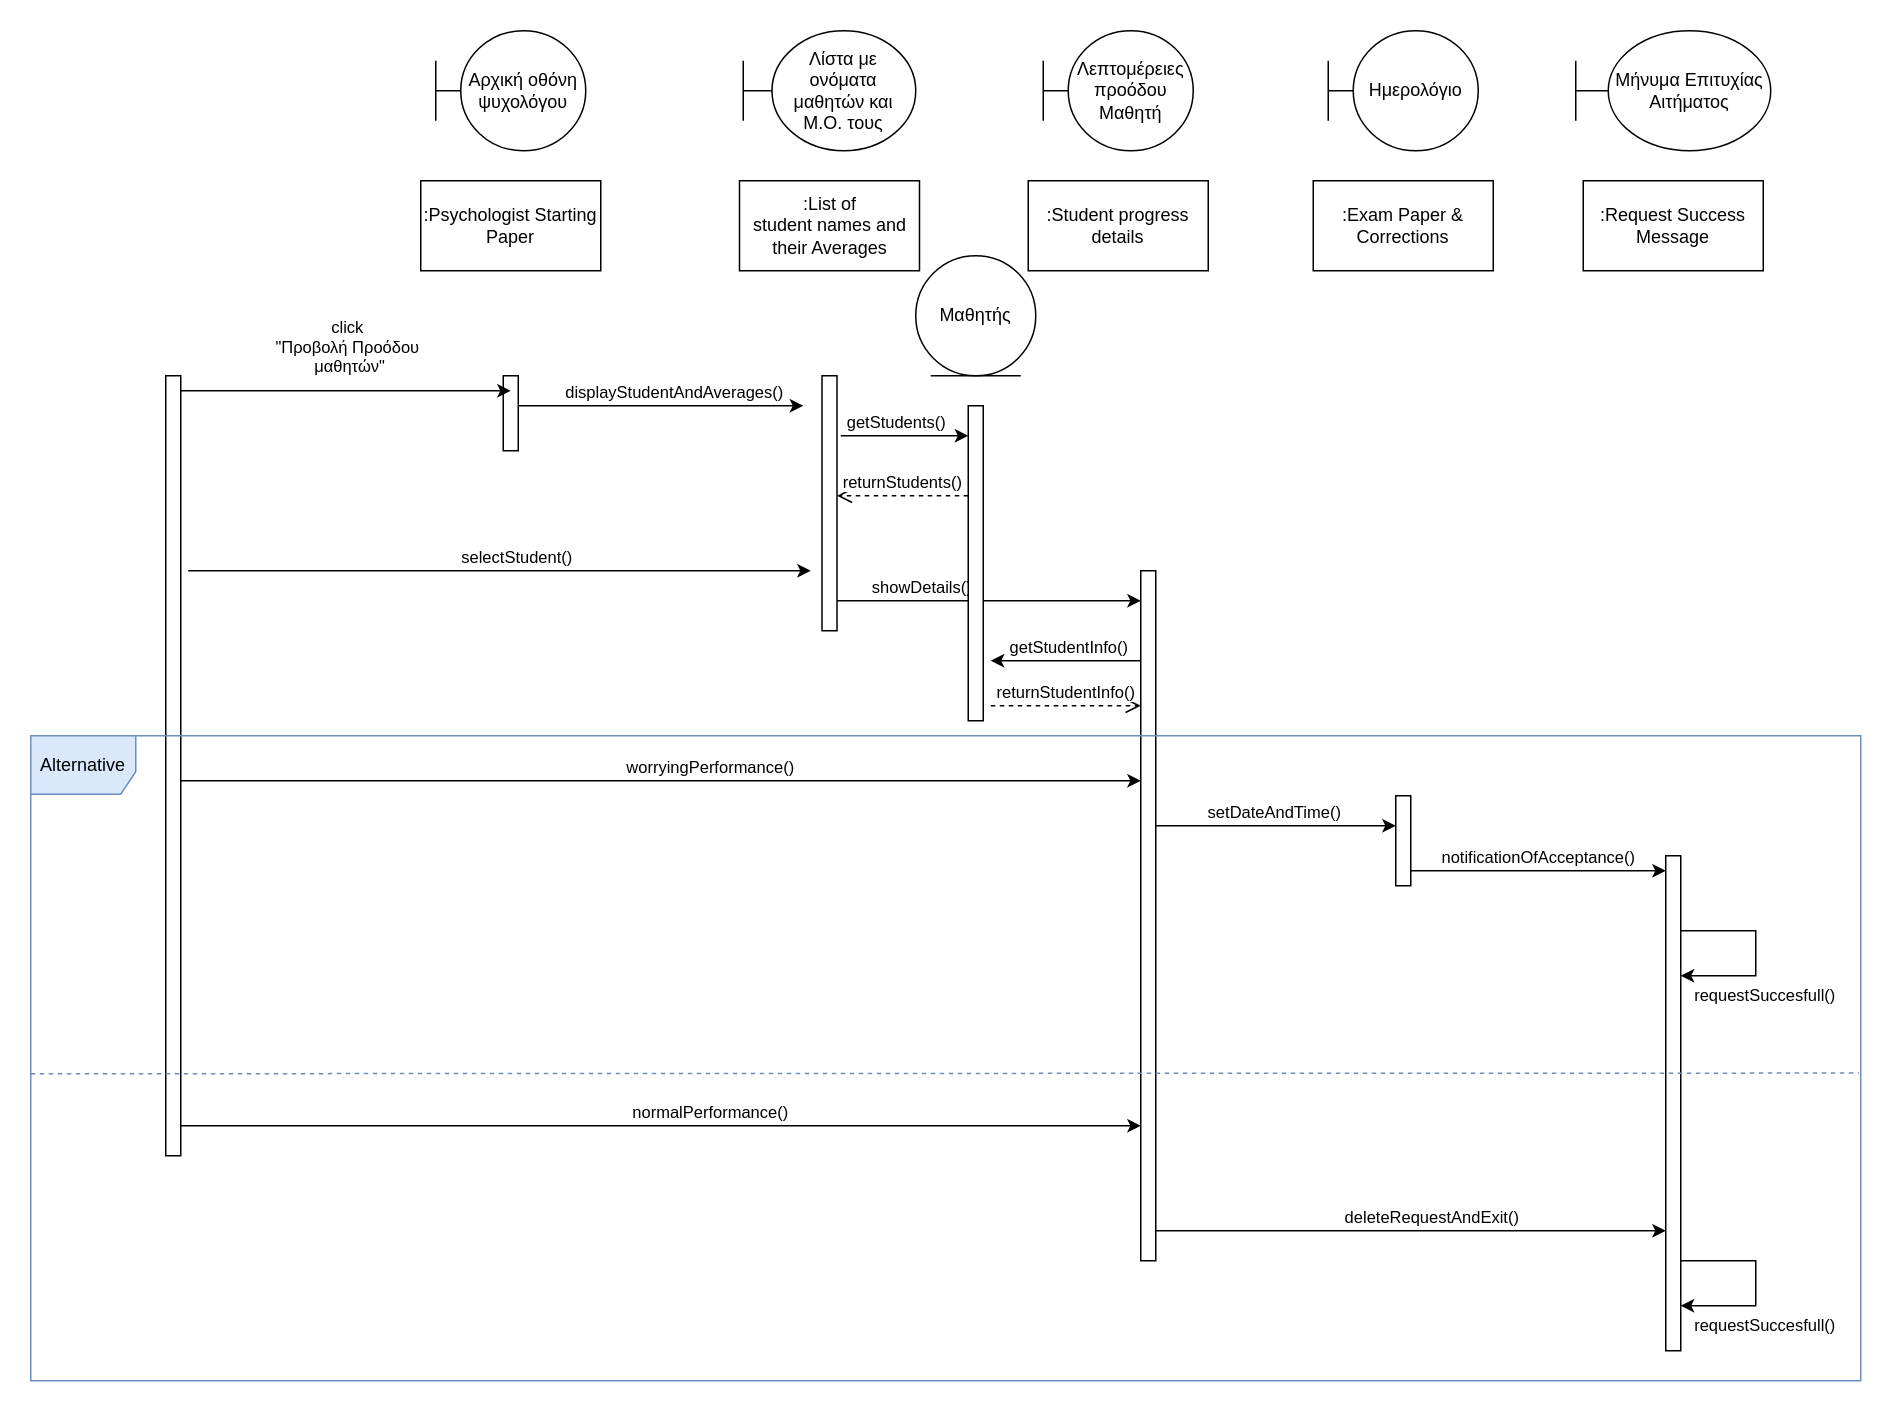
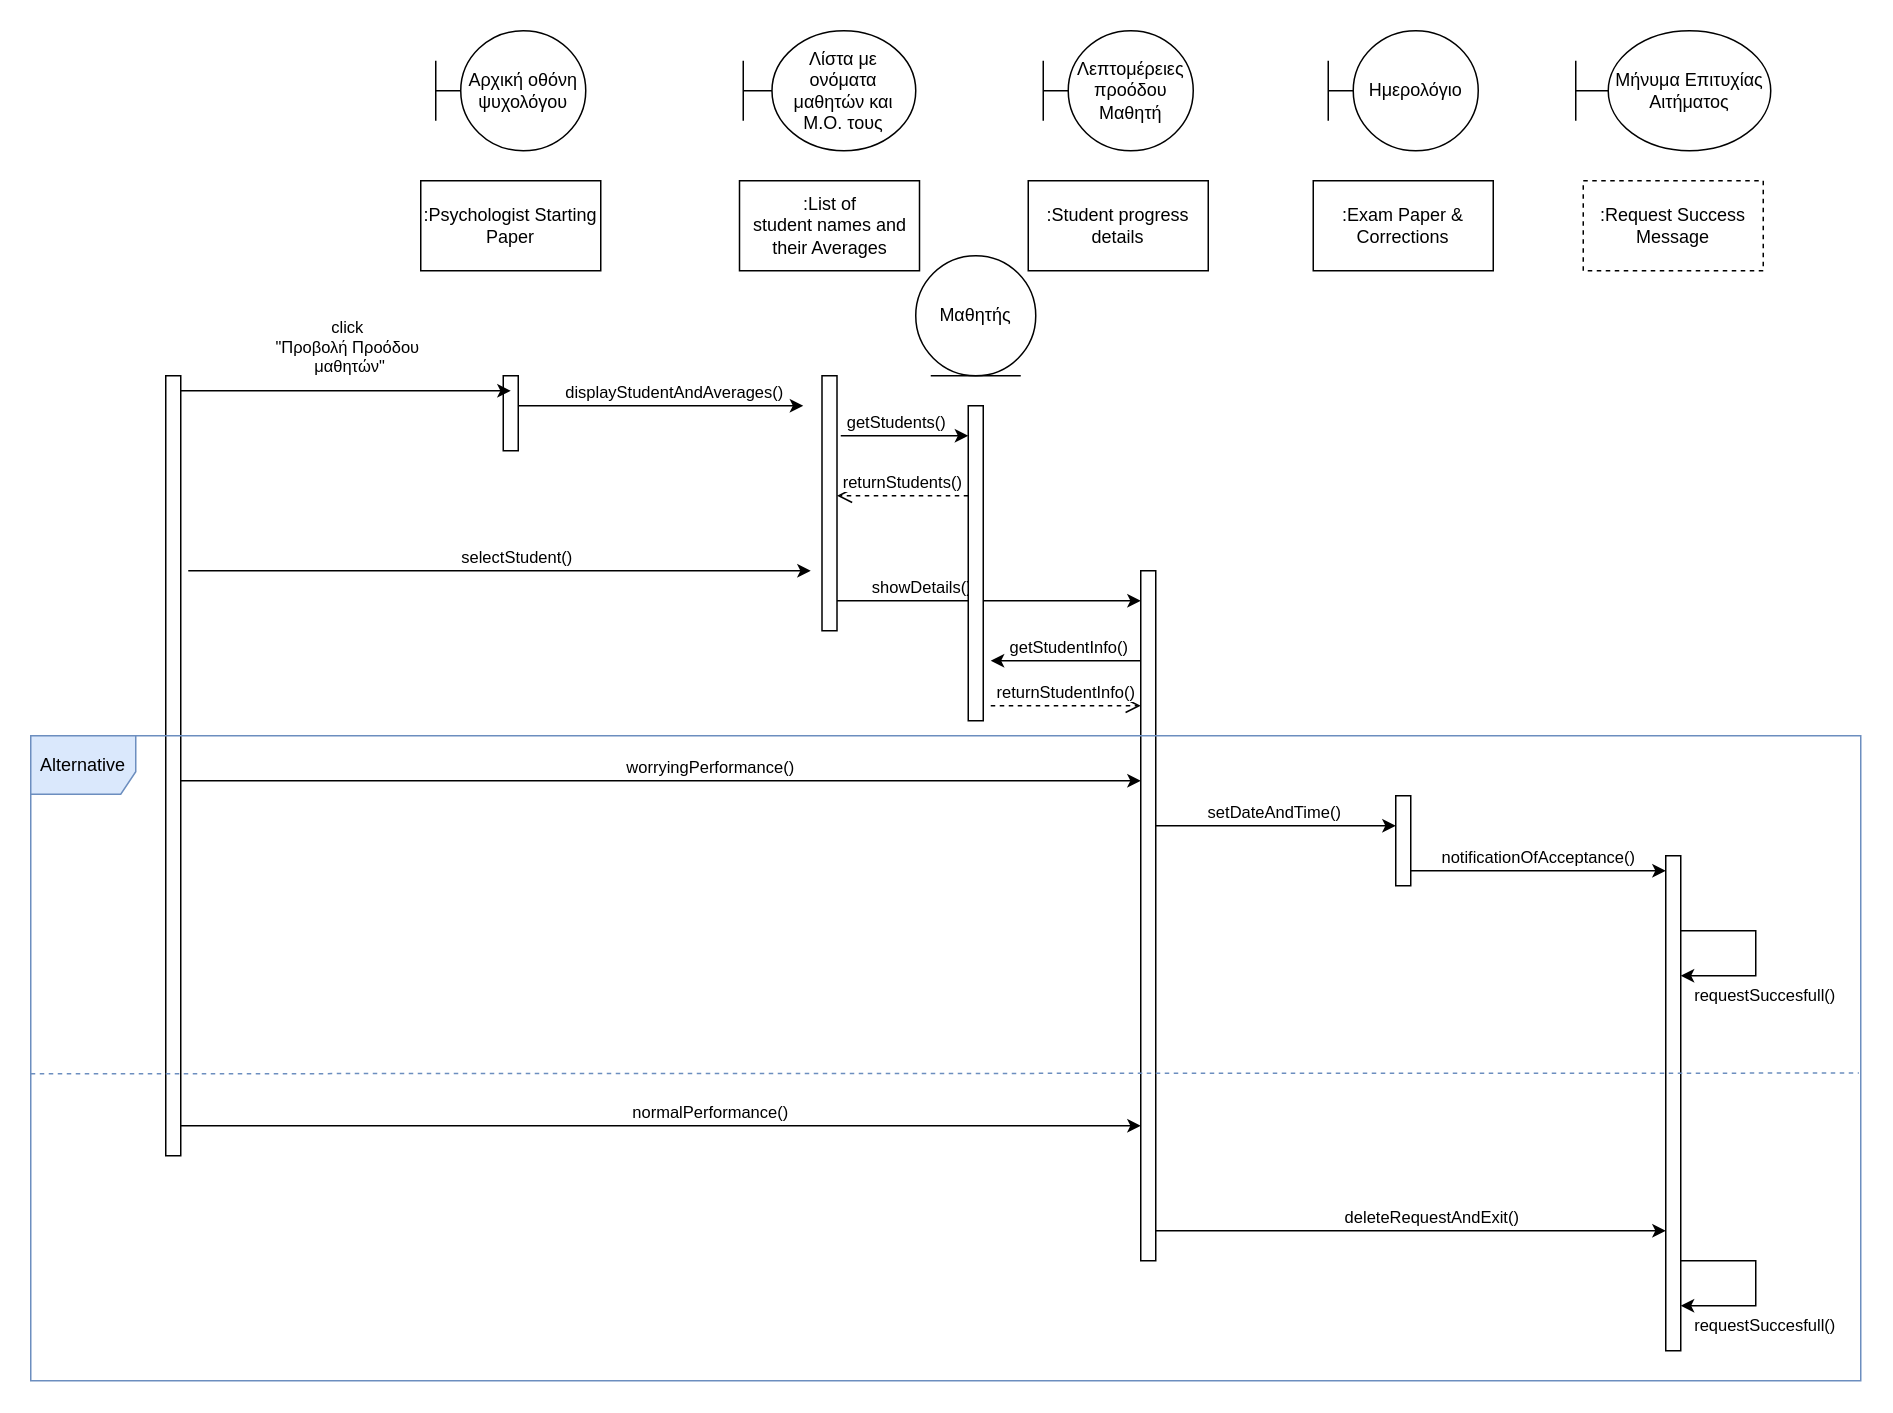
(1673, 226) -> (1673, 226)
